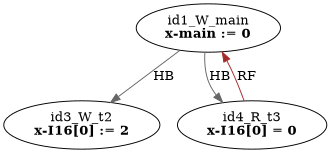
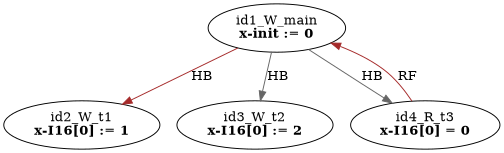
(208, 34) -> (277, 34)
none -> (82, 125)
